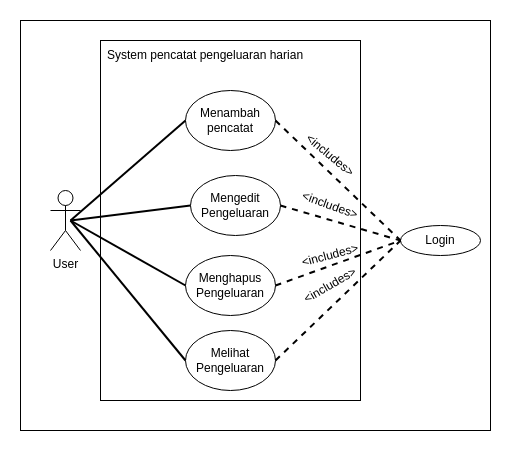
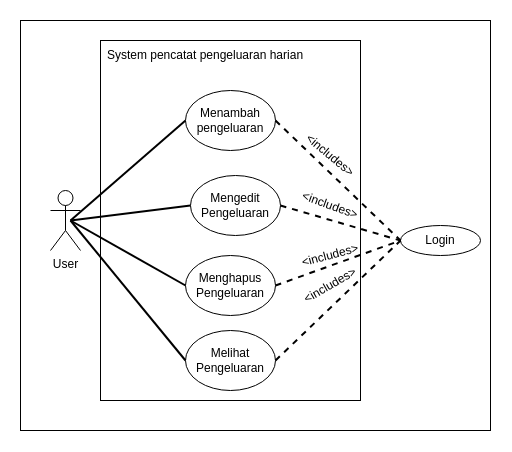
(231, 121) -> (231, 121)
